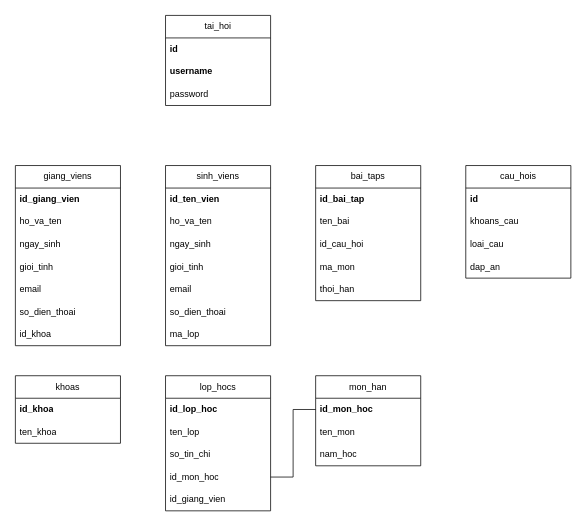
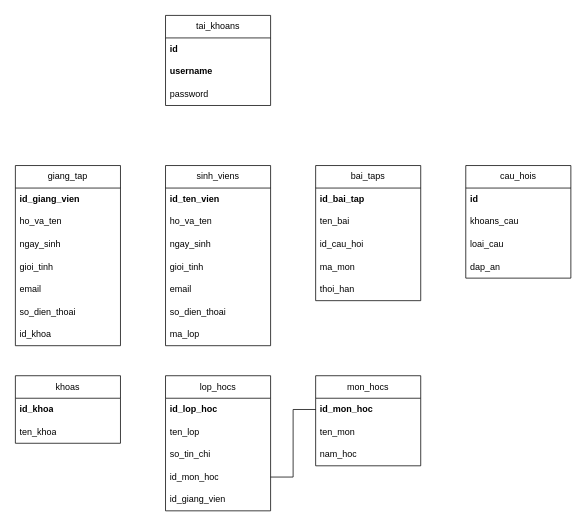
(218, 27) -> (218, 27)
(68, 177) -> (68, 177)
(368, 387) -> (368, 387)
